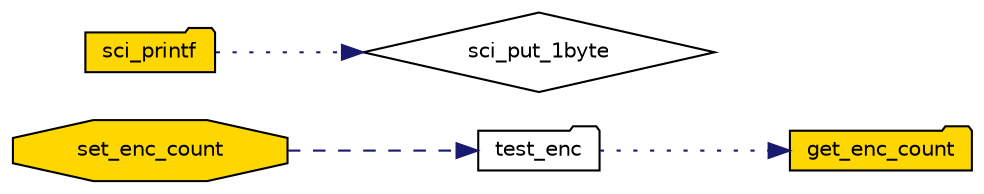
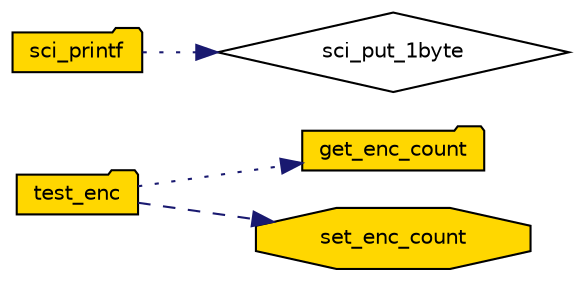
(372, 151) -> (195, 211)
(539, 151) -> (77, 195)
